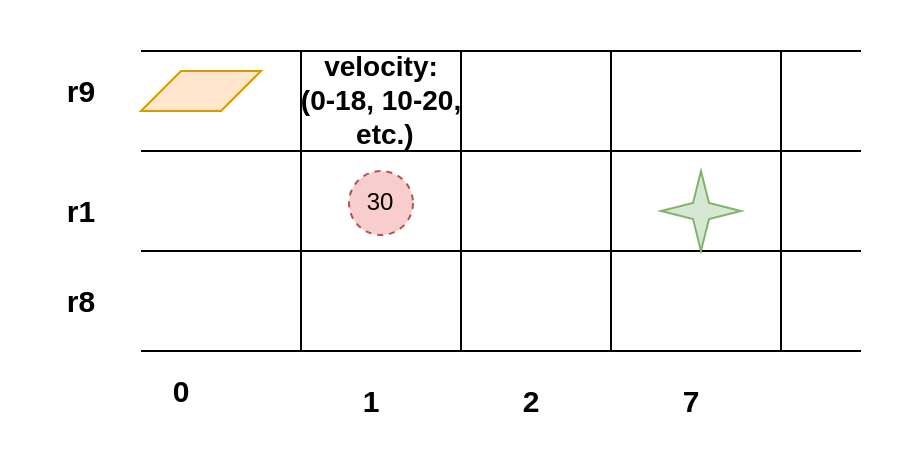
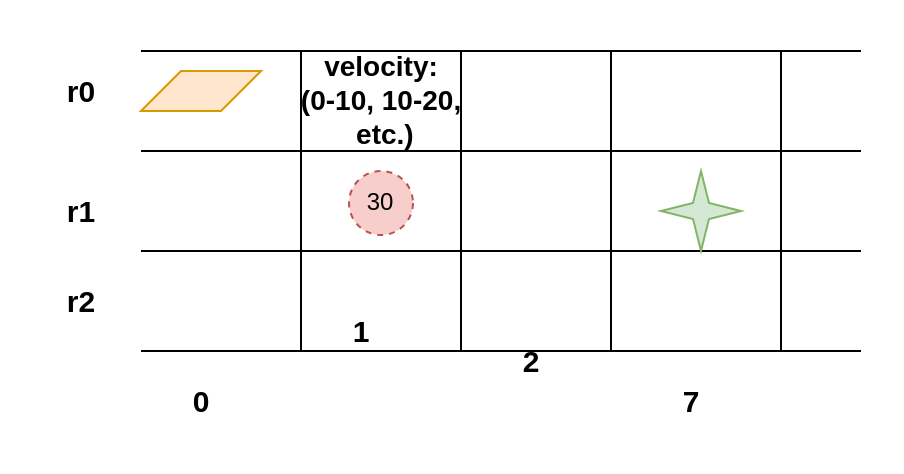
(82, 91) -> (82, 91)
(382, 101) -> (382, 101)
(82, 301) -> (82, 301)
(181, 391) -> (201, 401)
(371, 401) -> (361, 331)
(531, 401) -> (531, 361)
